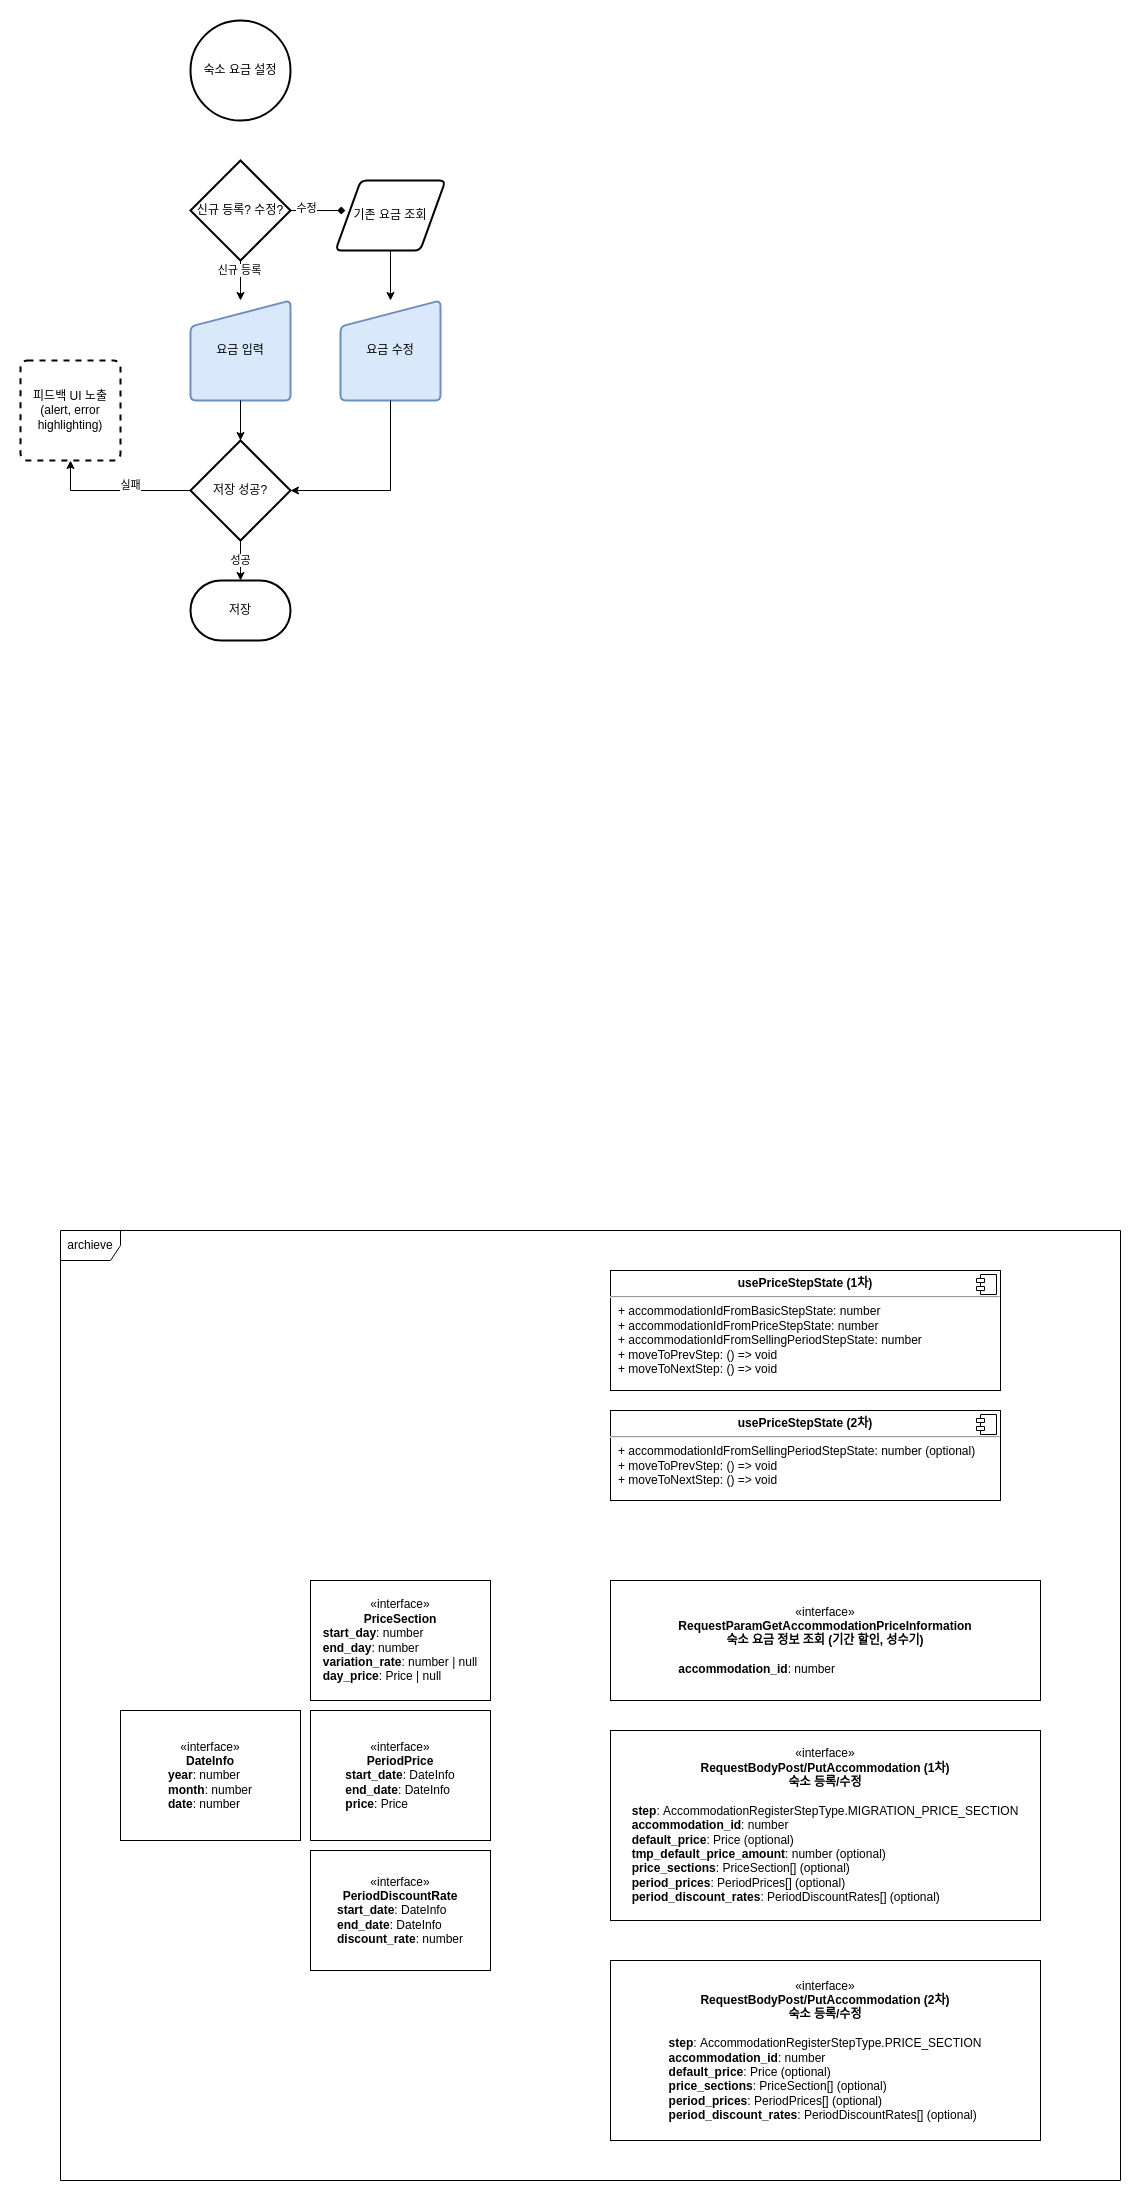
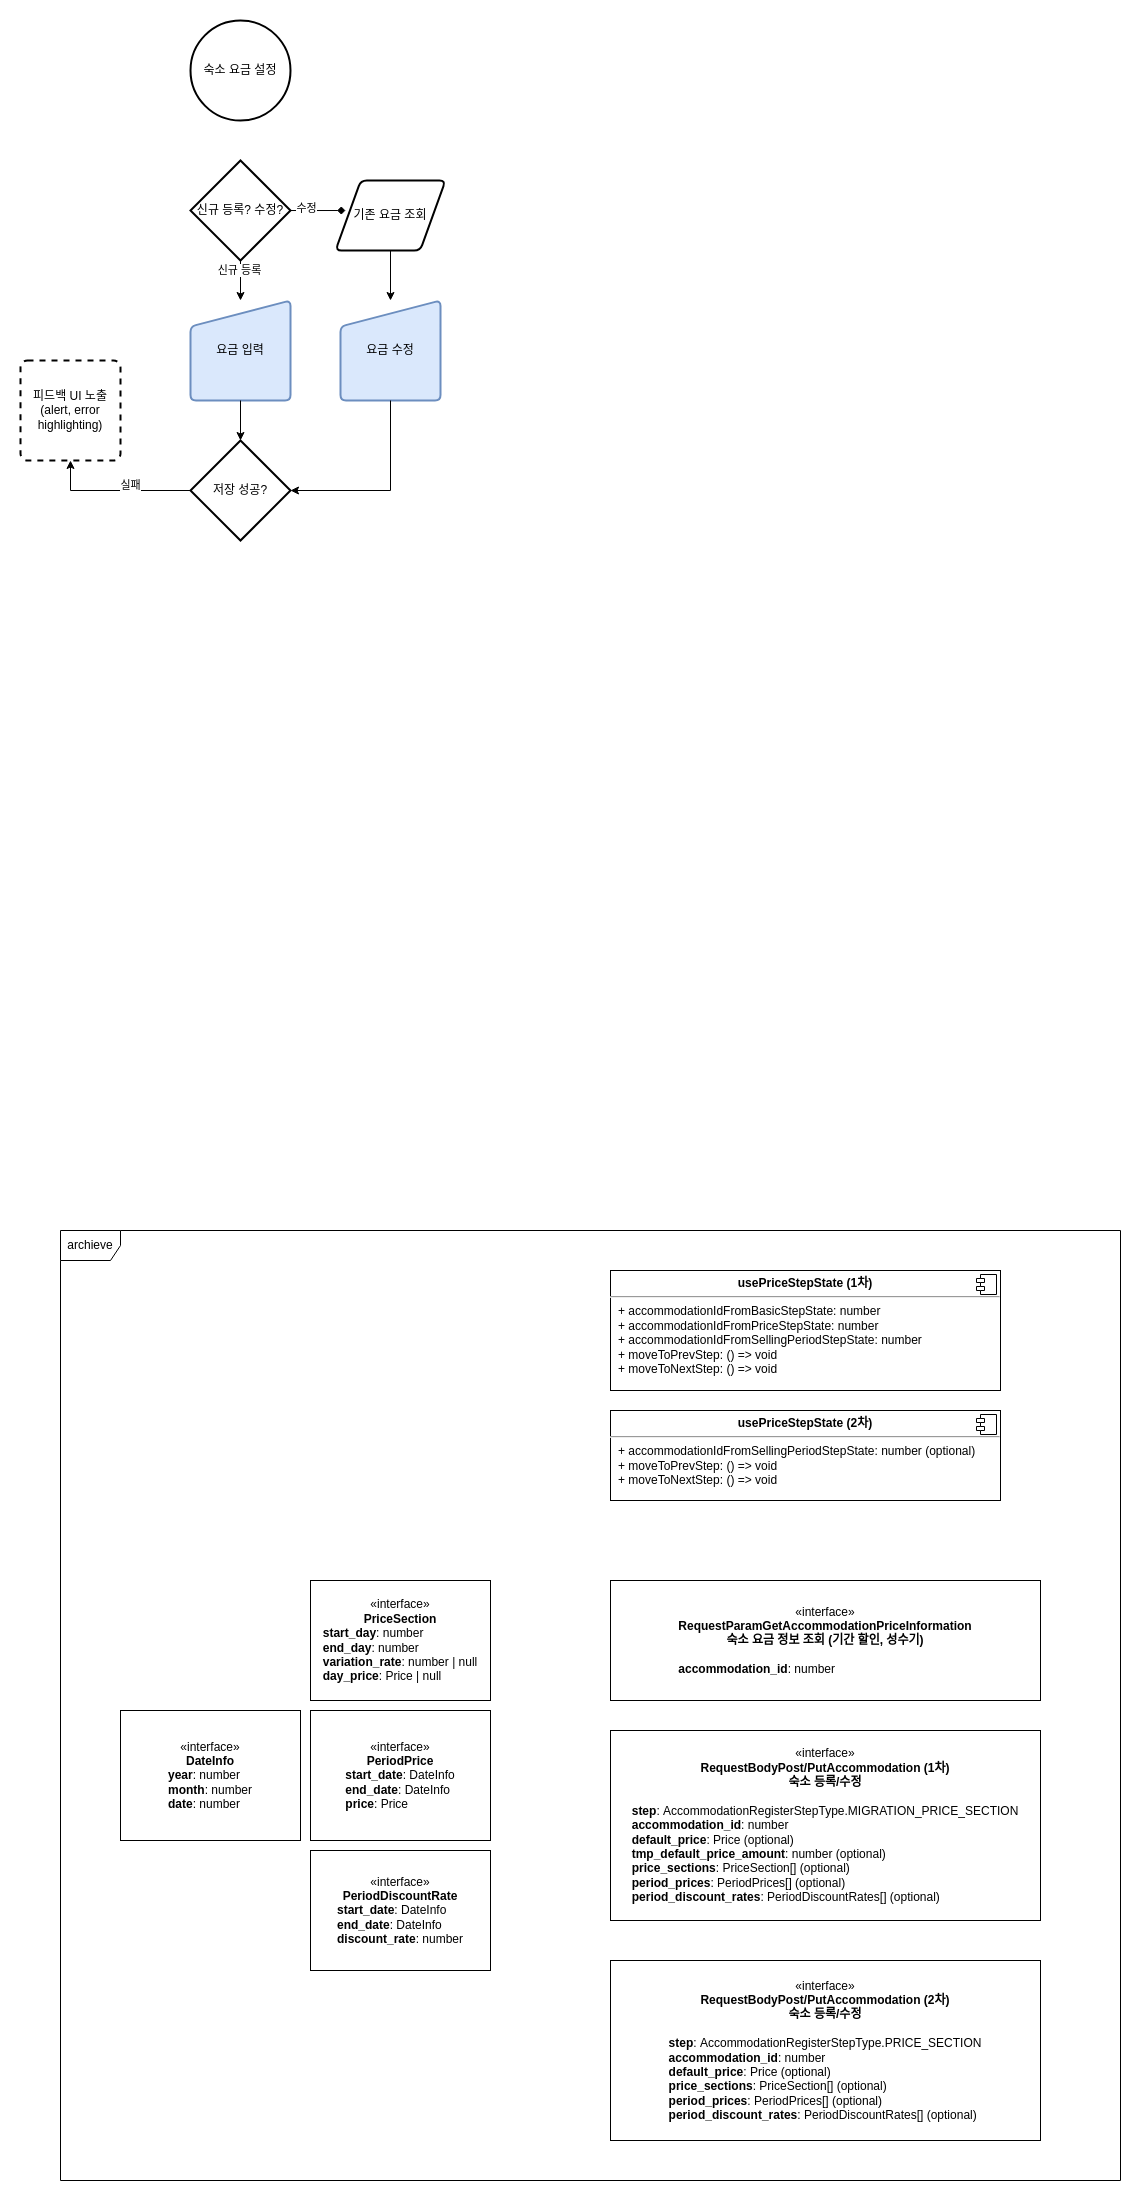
(241, 557) -> none
(241, 611) -> none
